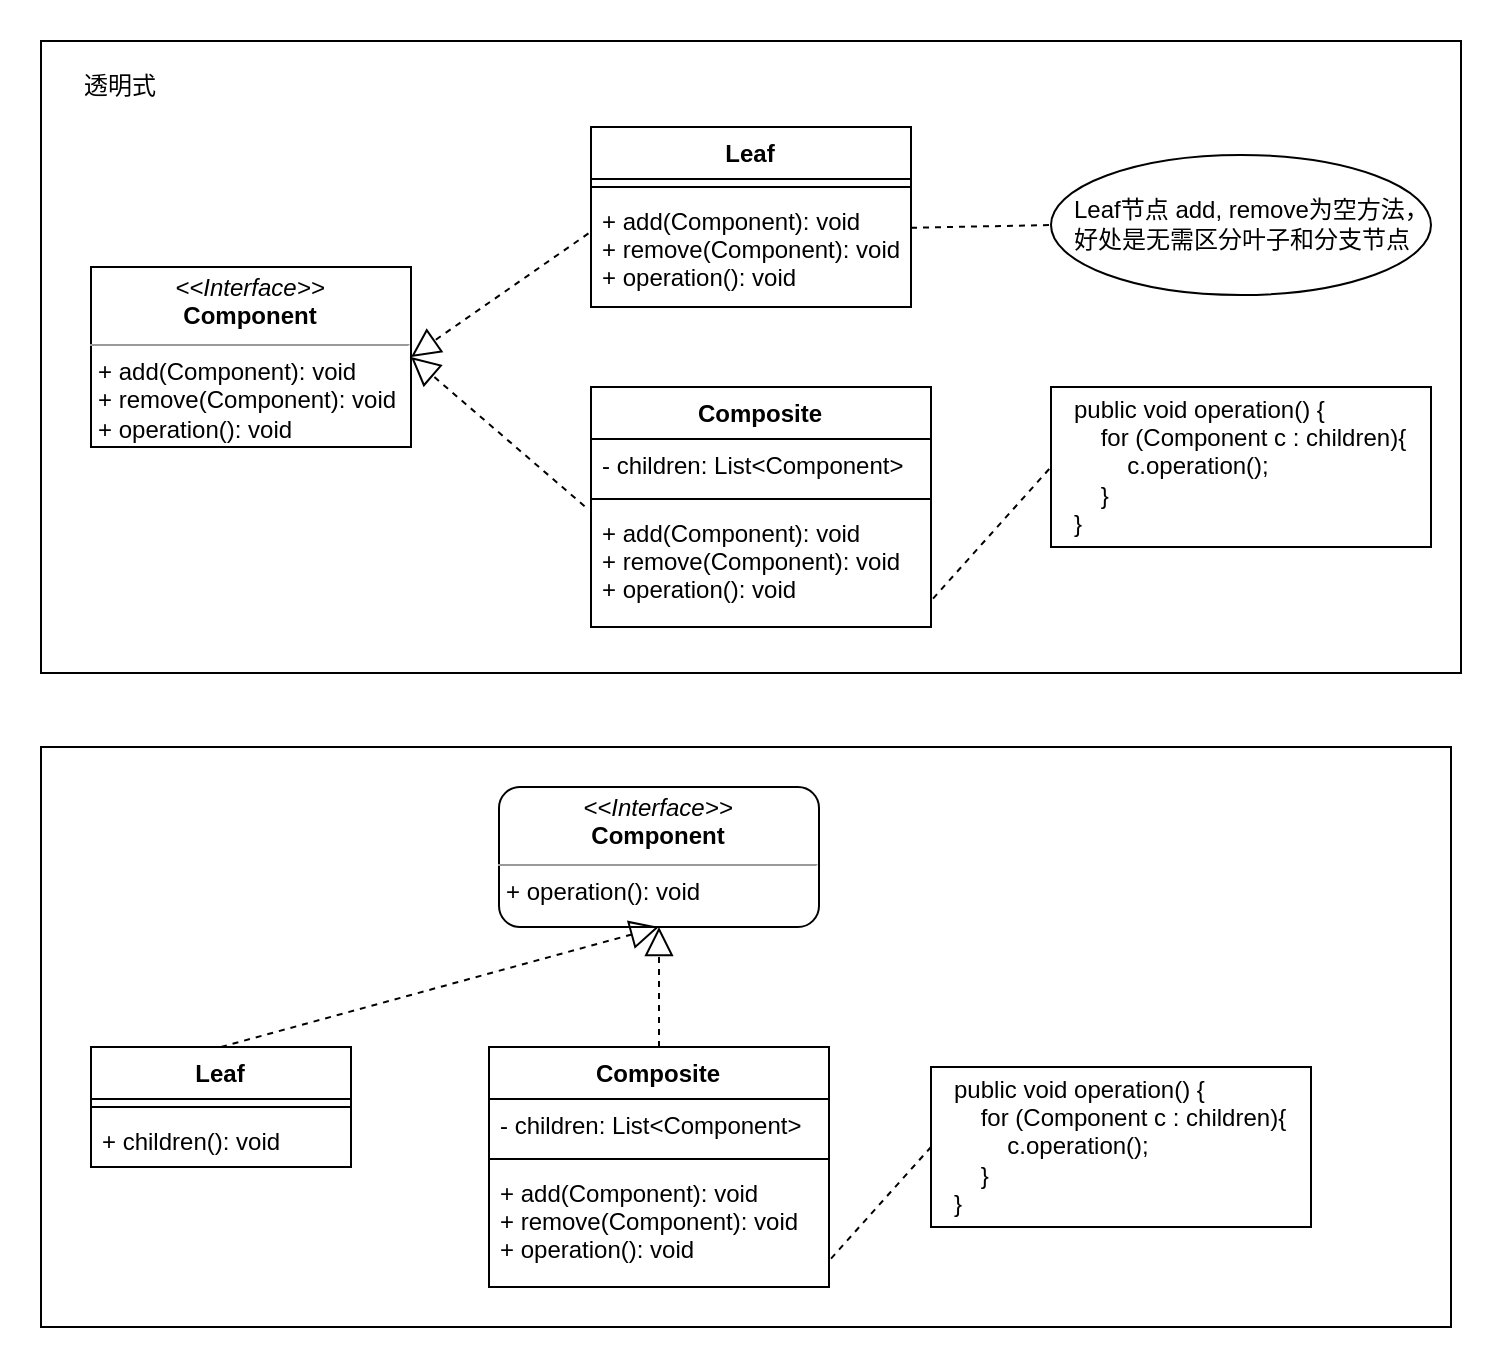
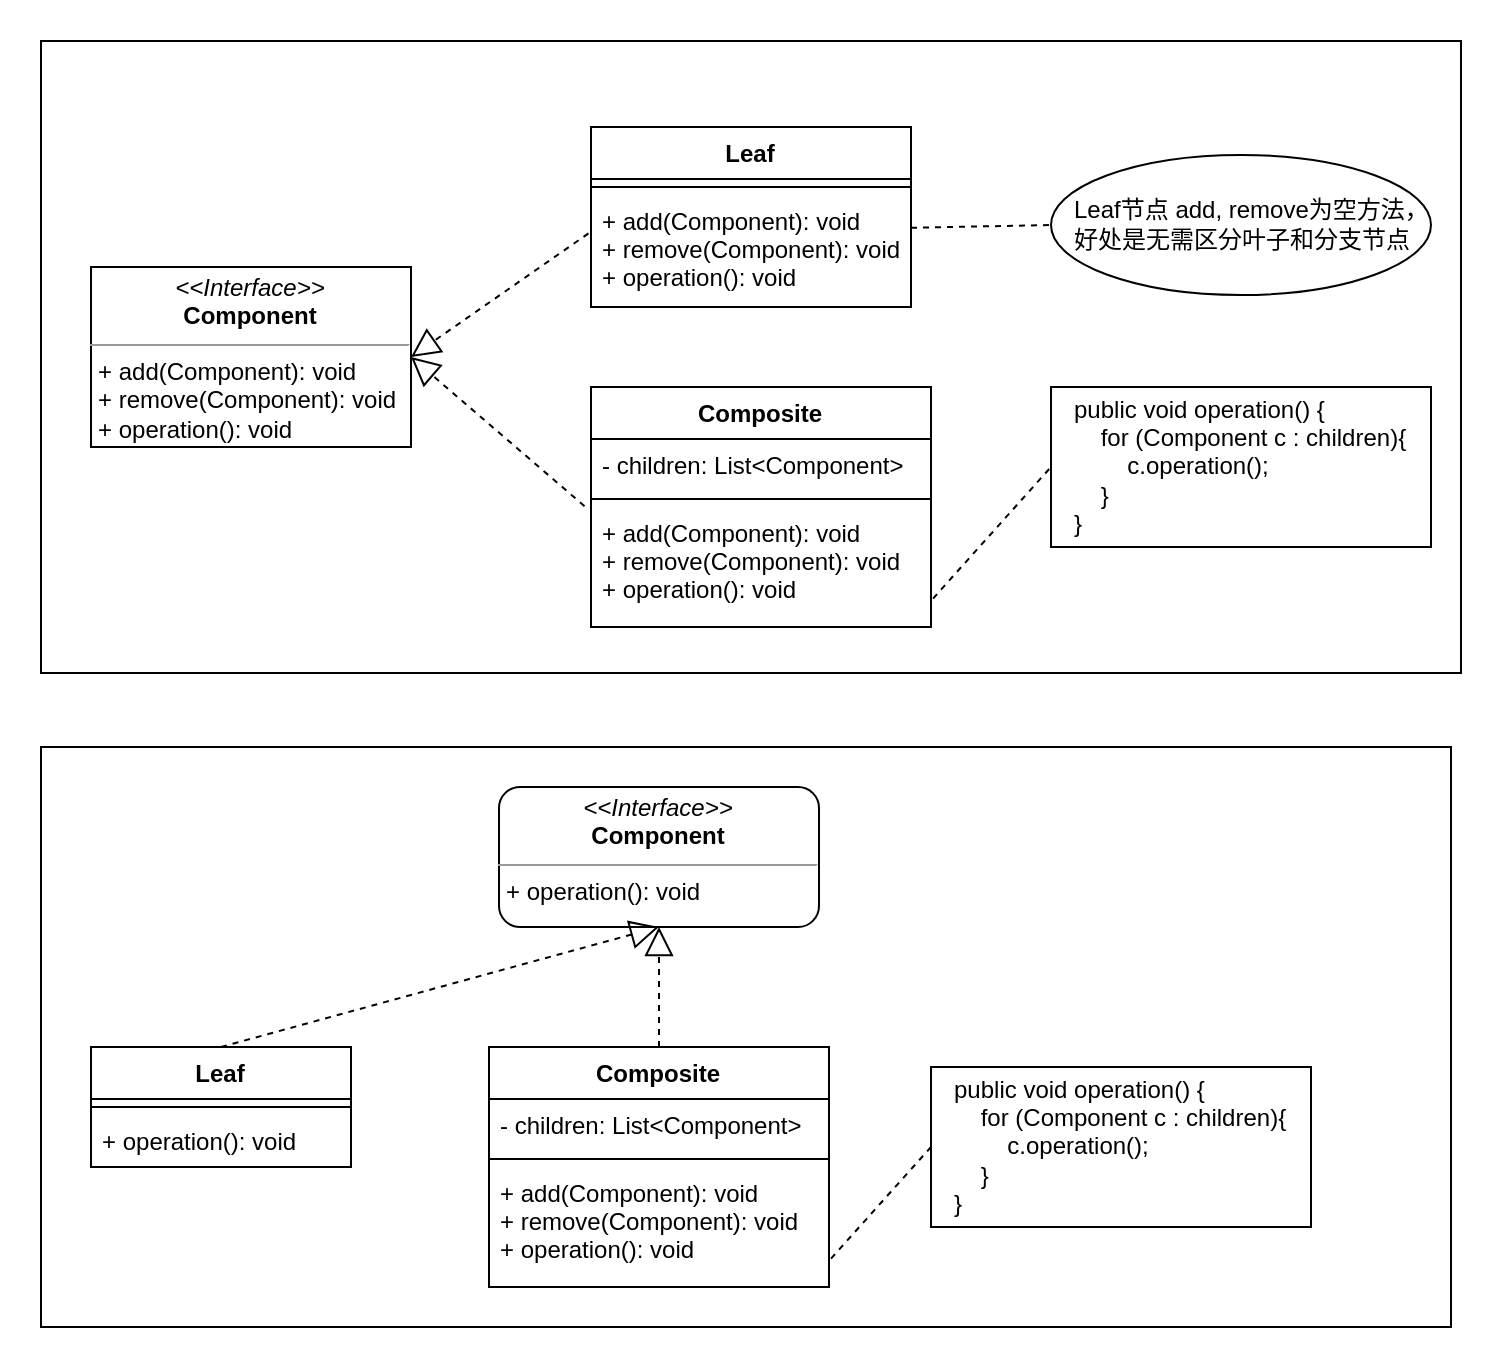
(121, 87) -> none
(204, 1142) -> (214, 1142)
